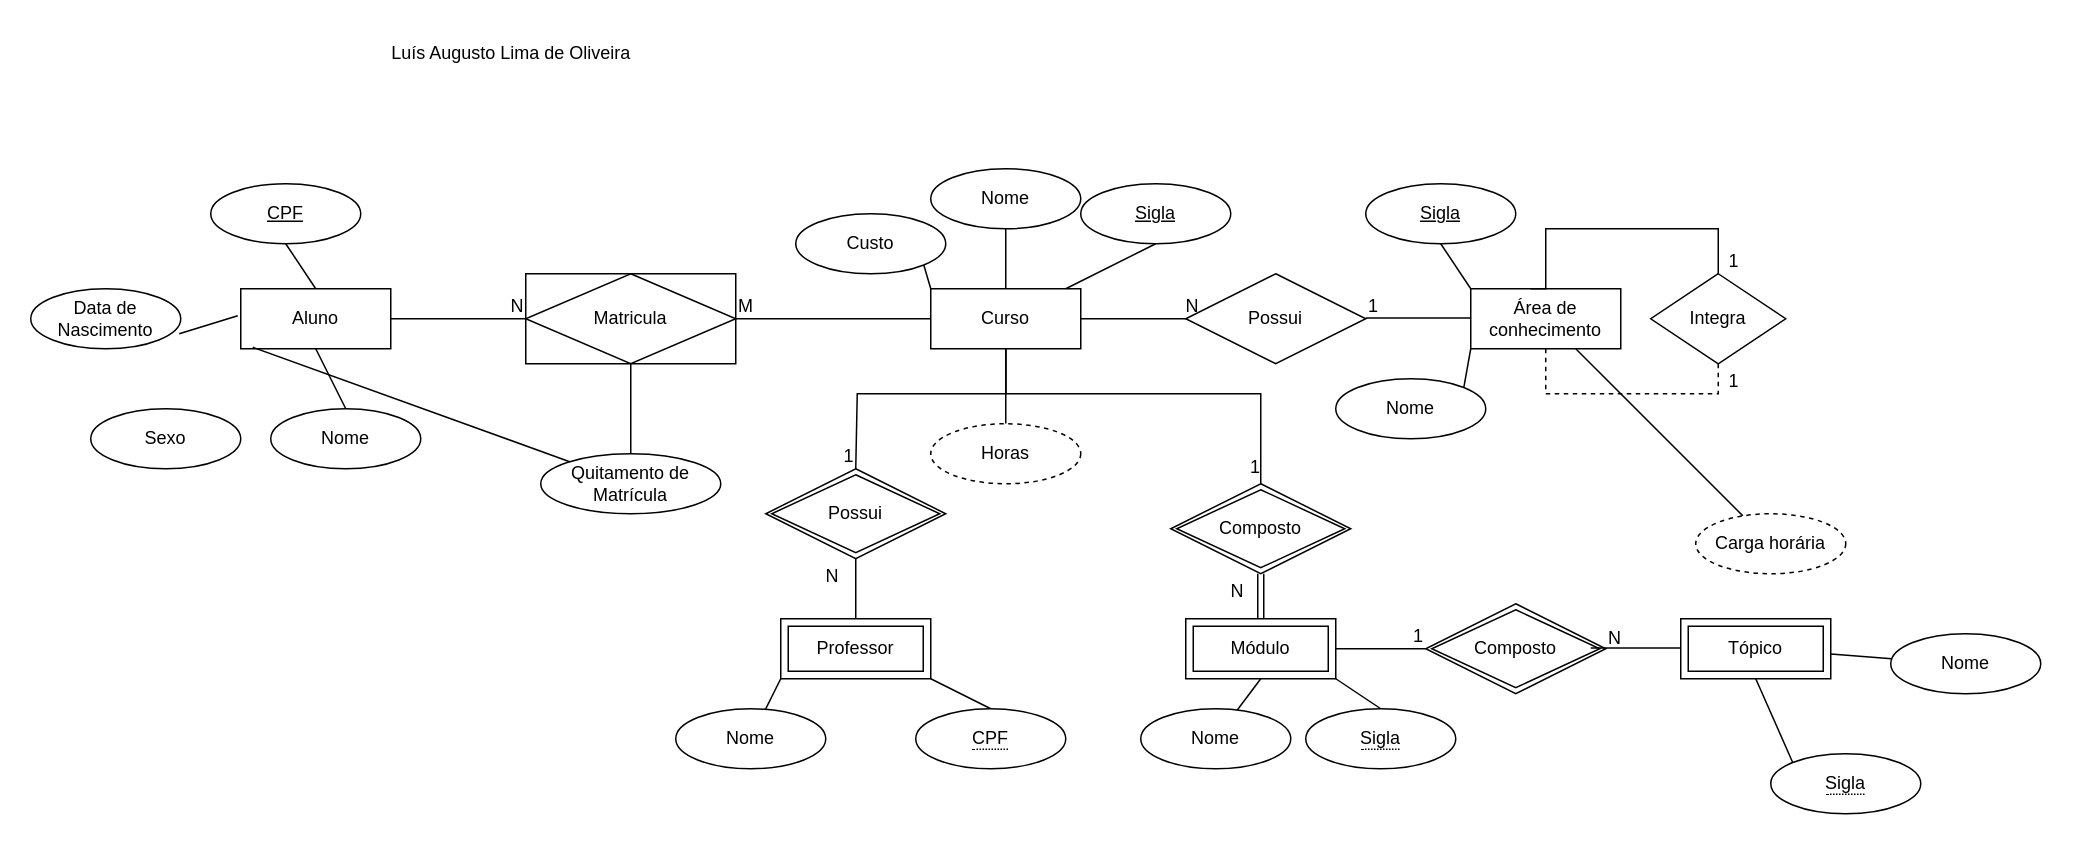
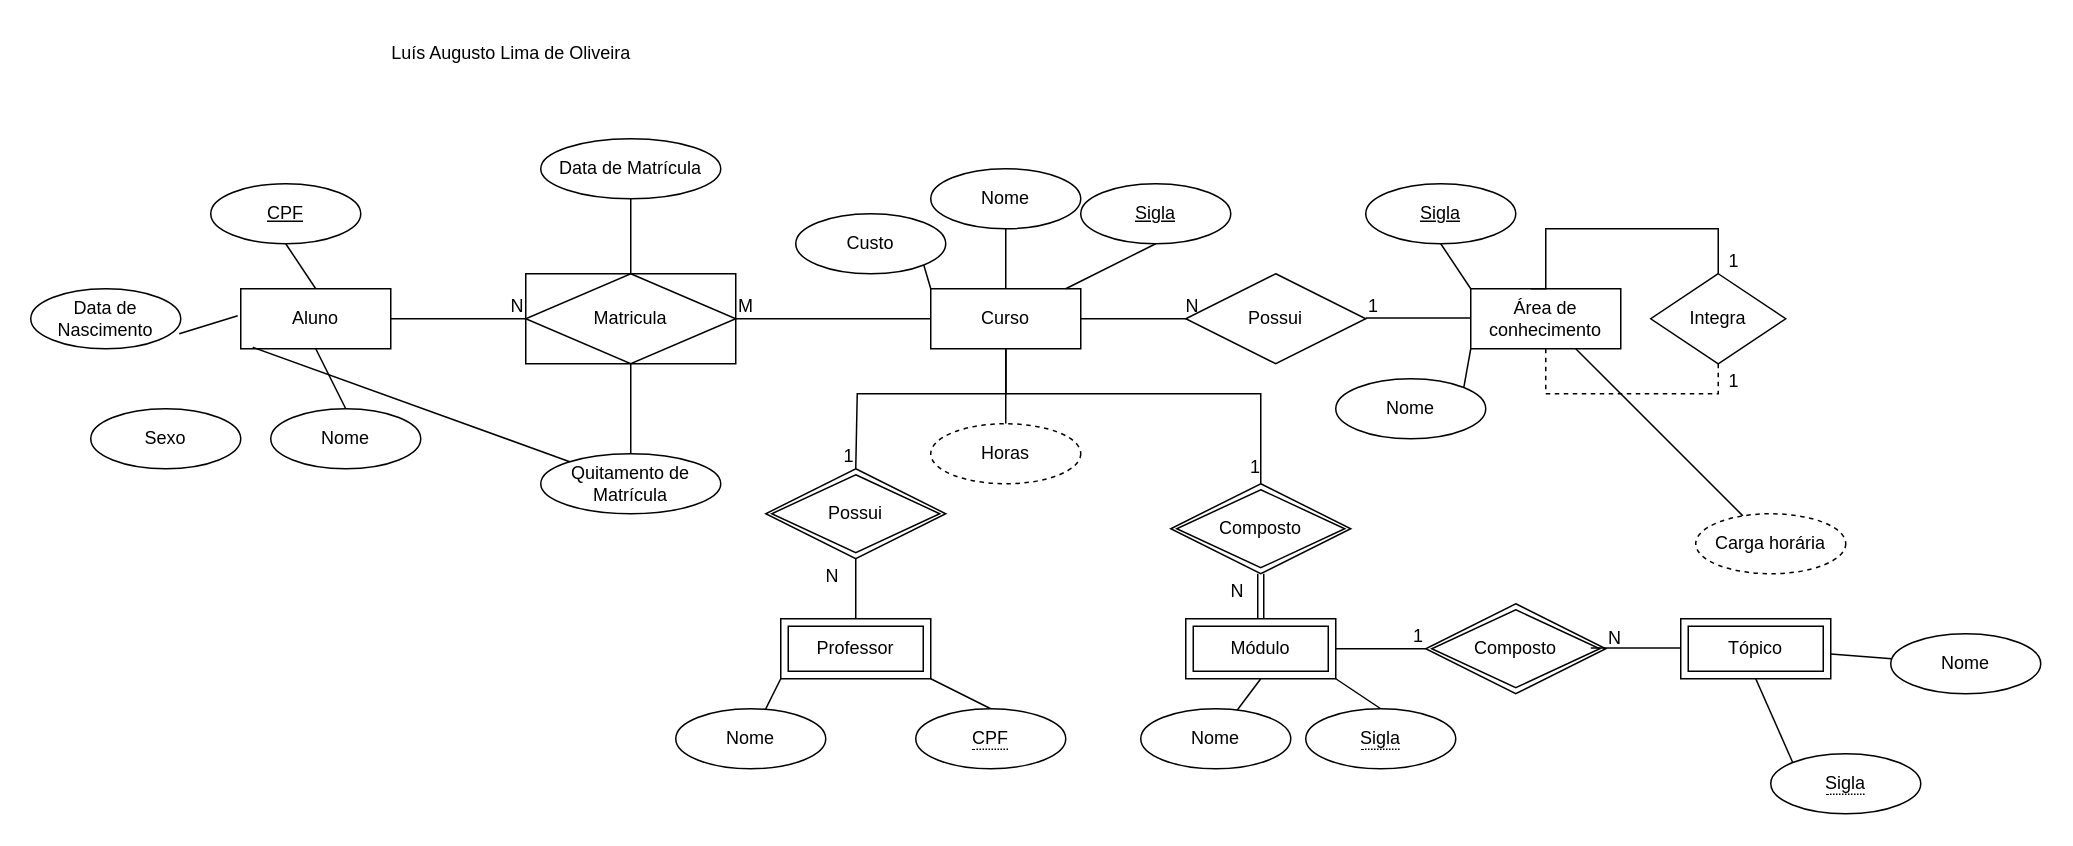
none -> (631, 169)
none -> (631, 235)
